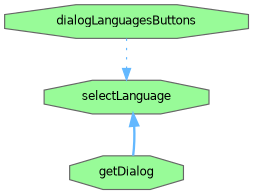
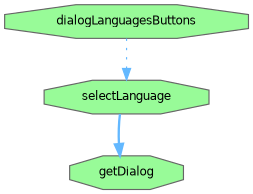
(134, 141) -> (119, 129)
